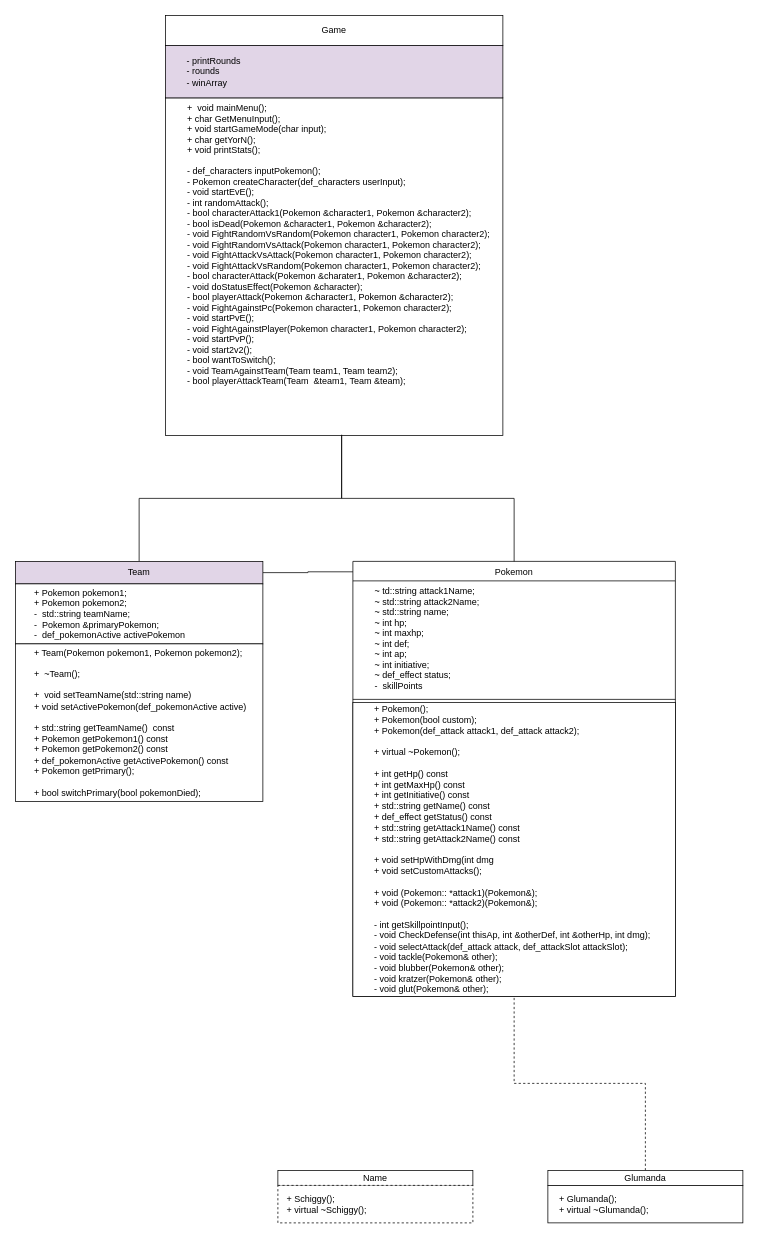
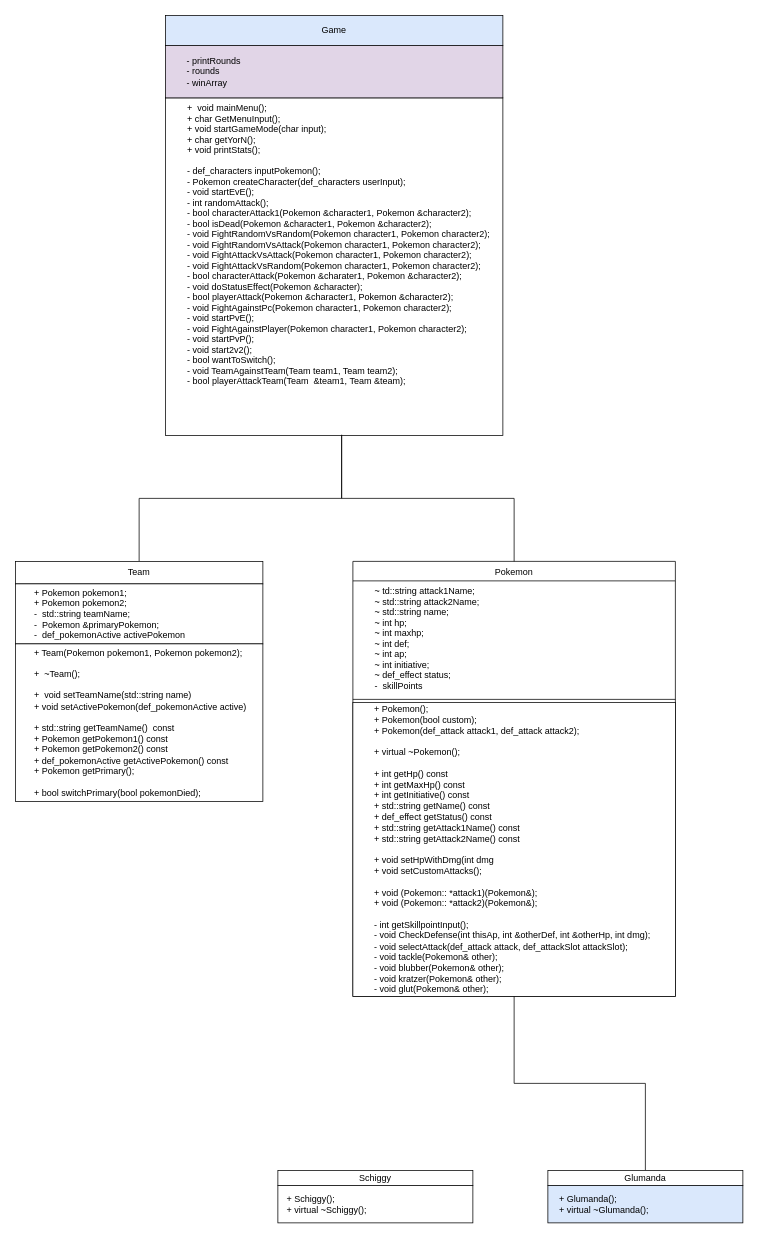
(334, 30) -> (334, 30)
(139, 573) -> (139, 573)
(308, 573) -> none
(580, 1083) -> (580, 1083)
(375, 1178) -> (375, 1178)
(375, 1204) -> (375, 1204)
(645, 1204) -> (645, 1204)
